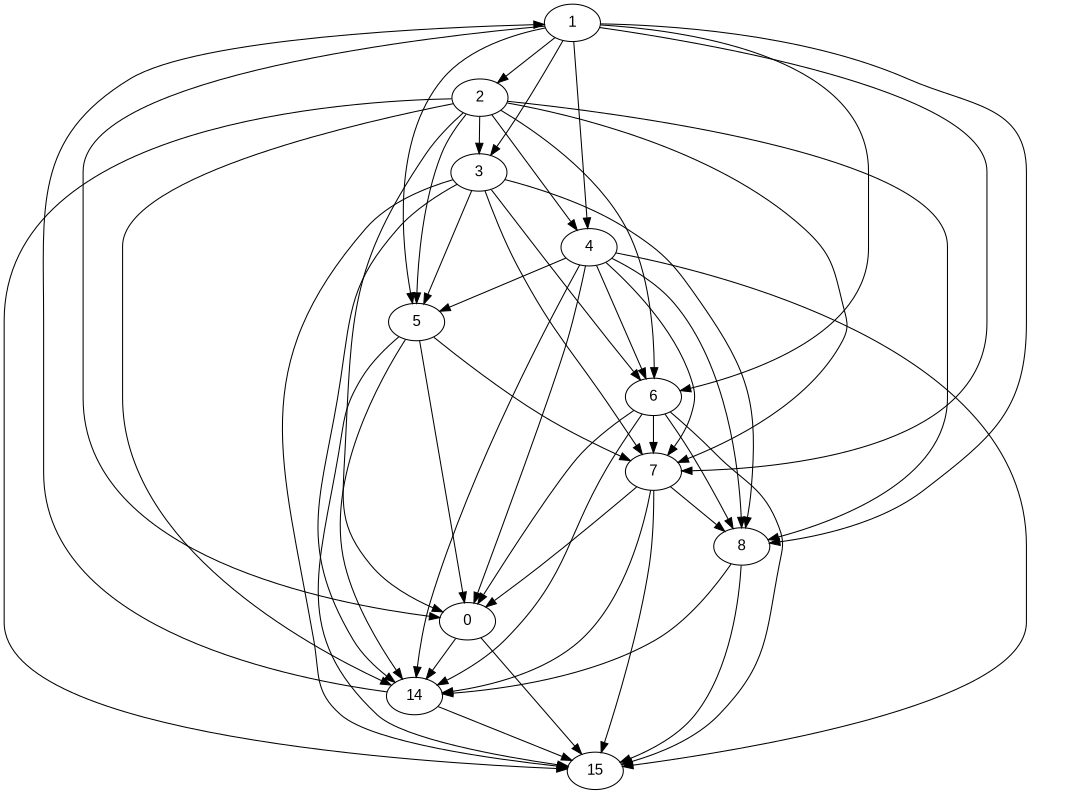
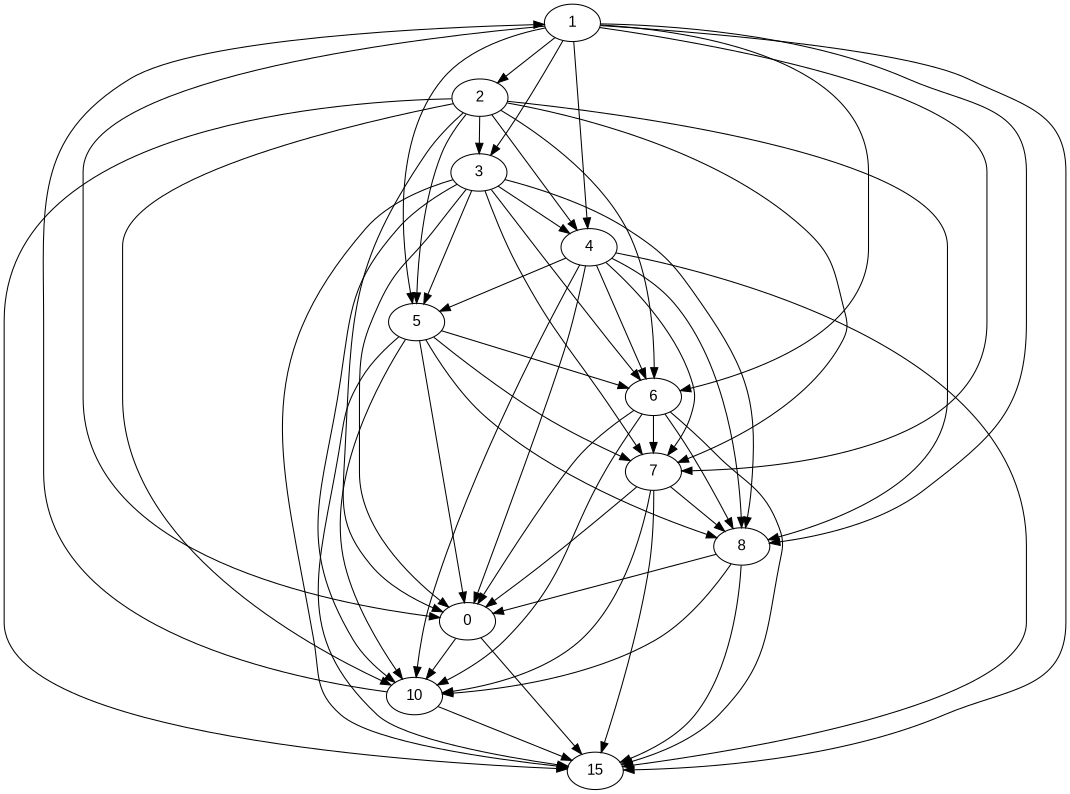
none -> (529, 207)
none -> (521, 355)
none -> (1066, 379)
none -> (359, 404)
none -> (548, 462)
none -> (610, 583)
(415, 696) -> (415, 696)
